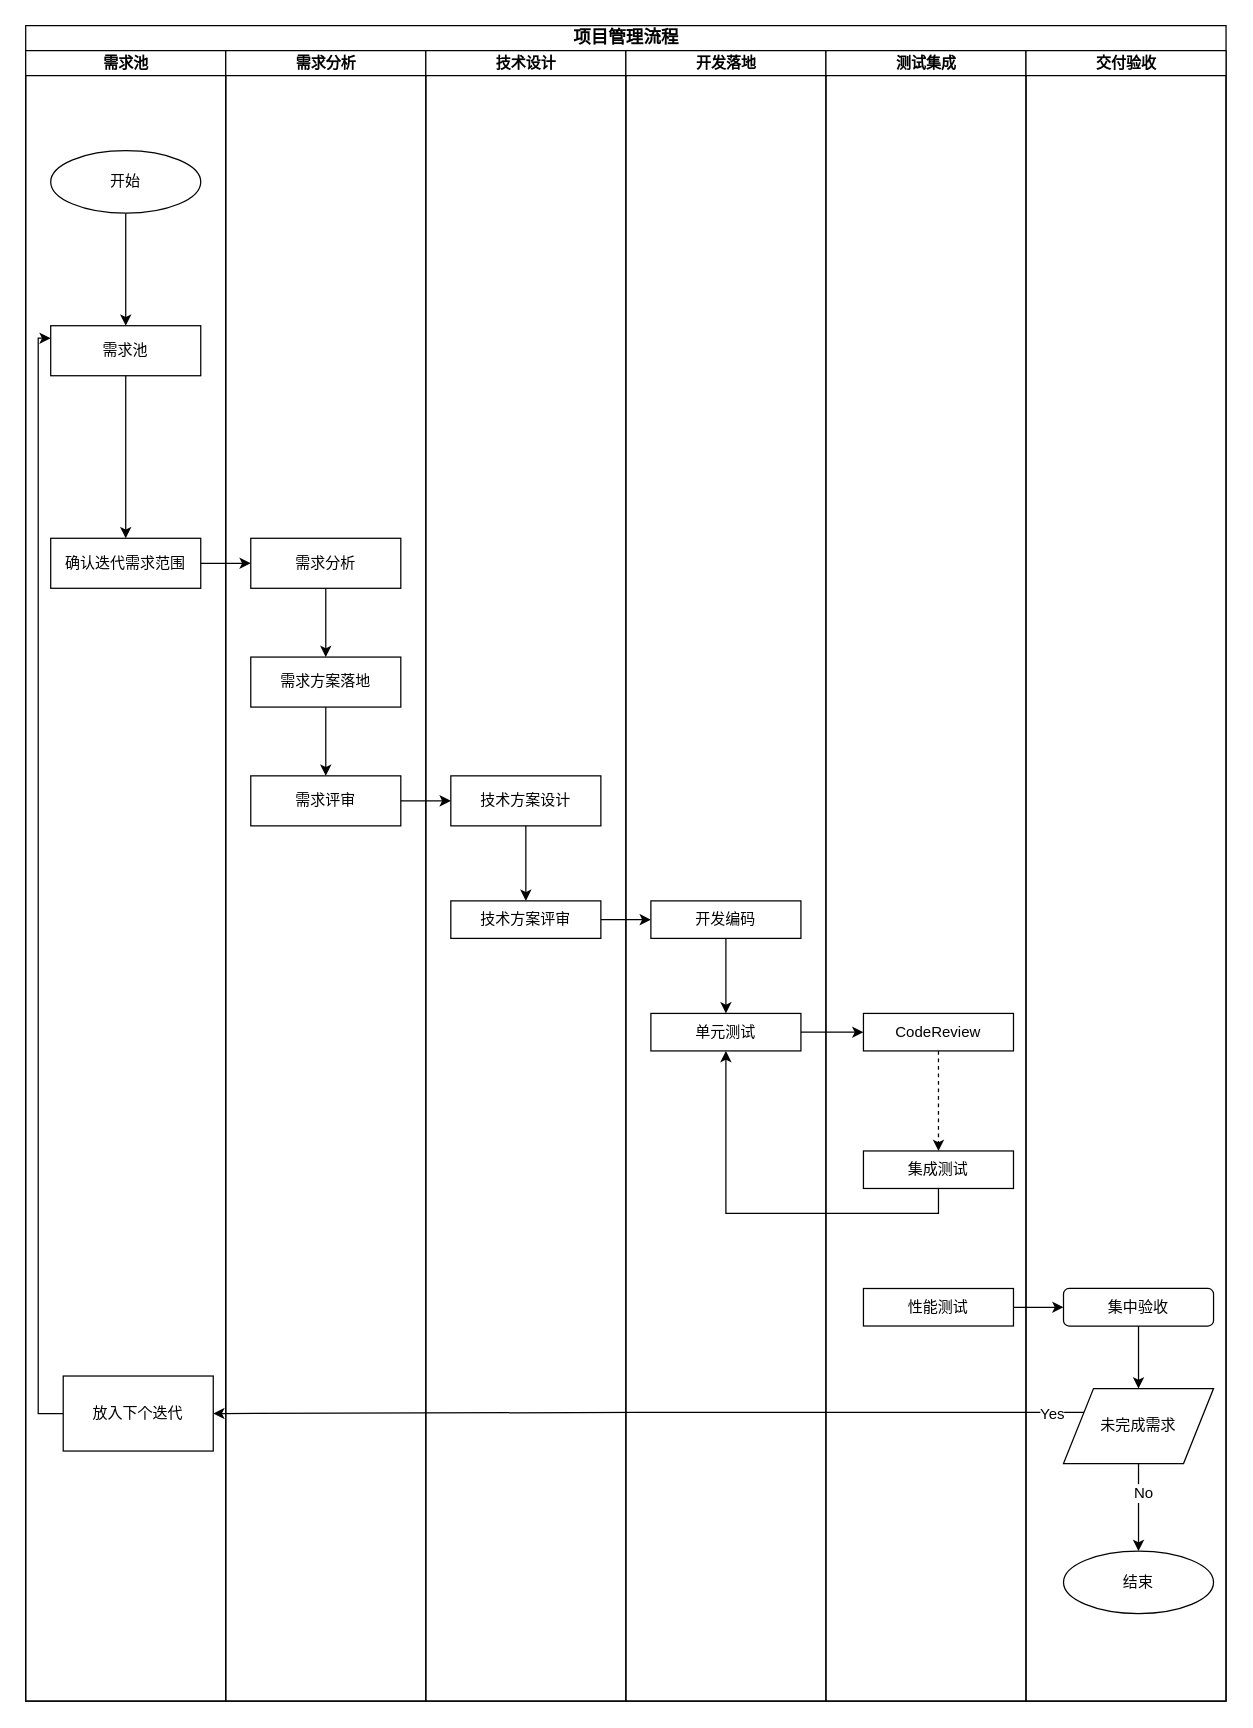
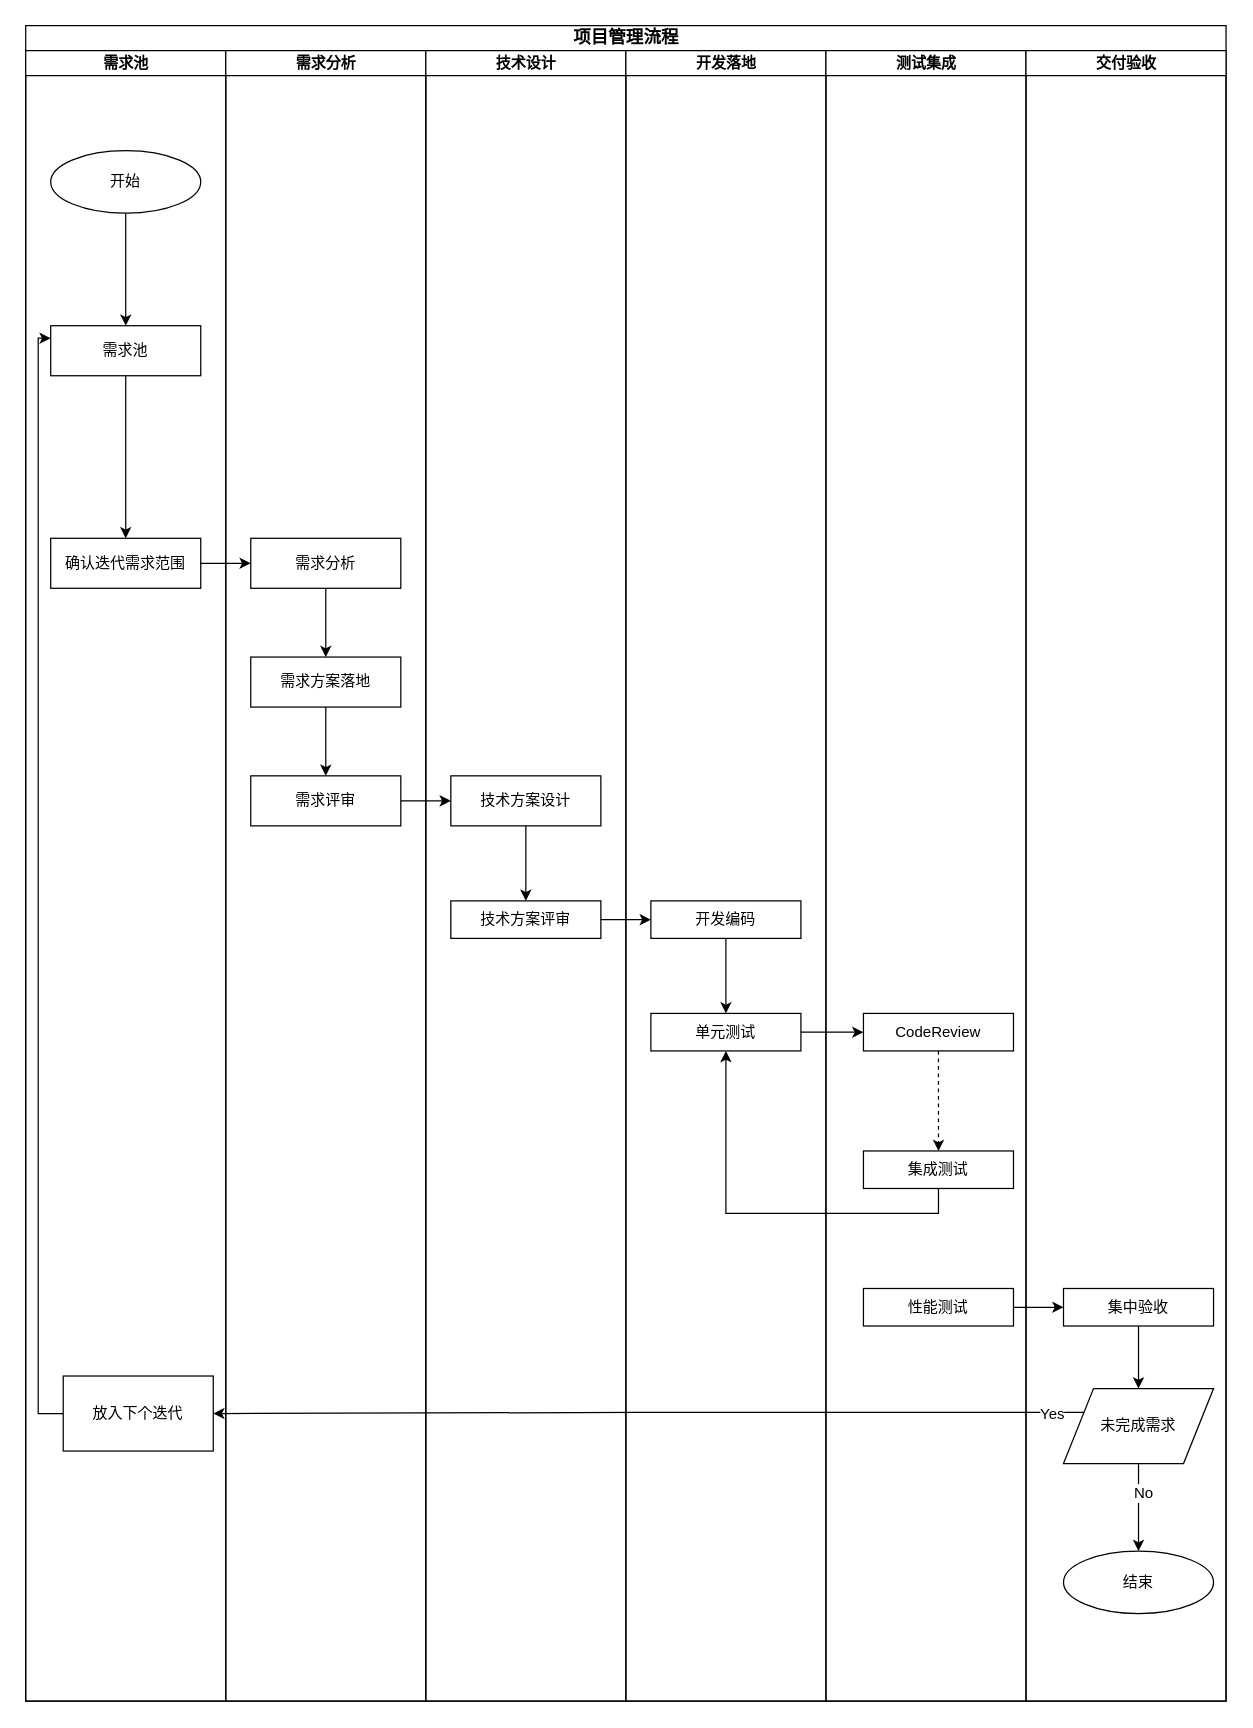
(1138, 1307) -> (1138, 1307)
